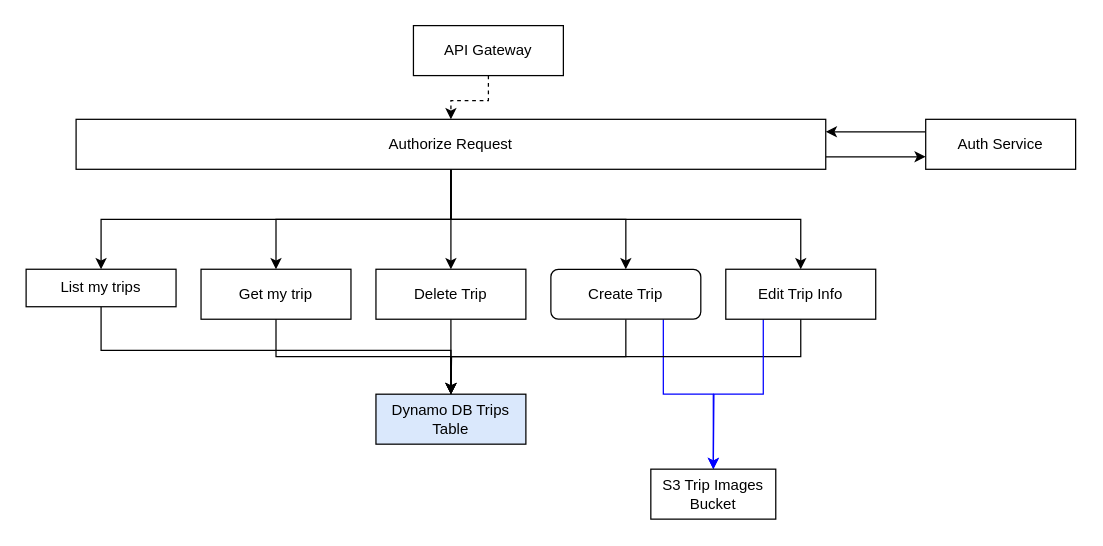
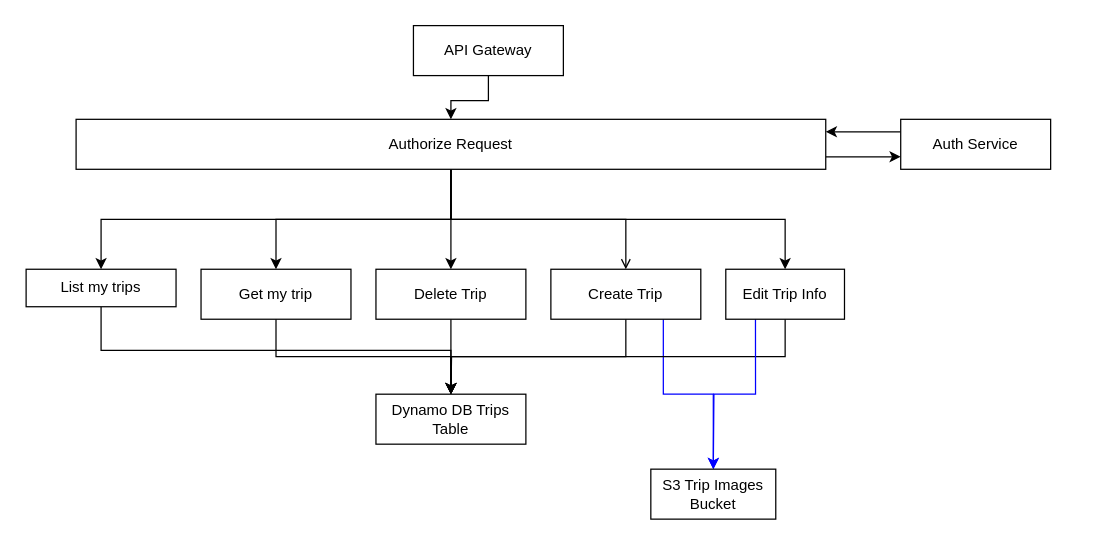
(477, 101) -> (477, 101)
(1001, 144) -> (976, 144)
(626, 259) -> (626, 261)
(626, 294) -> (626, 294)
(801, 294) -> (785, 294)
(451, 393) -> (626, 320)
(451, 419) -> (451, 419)
